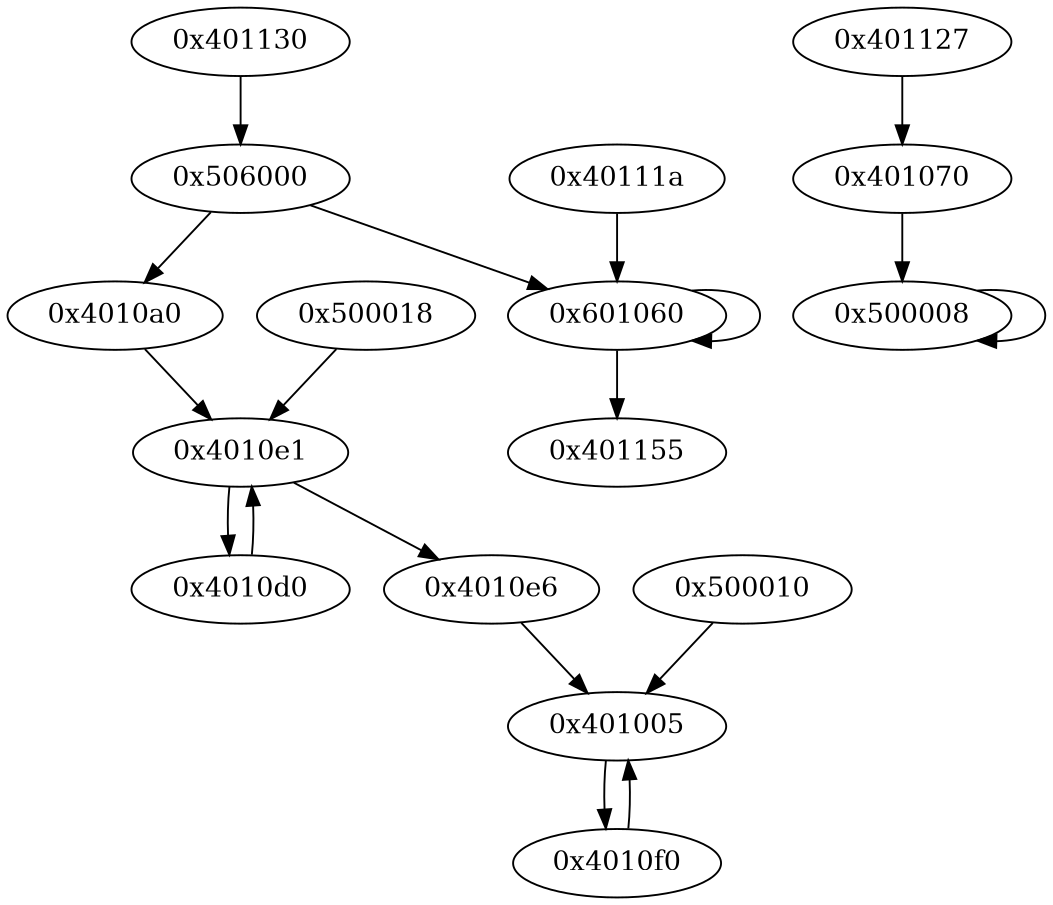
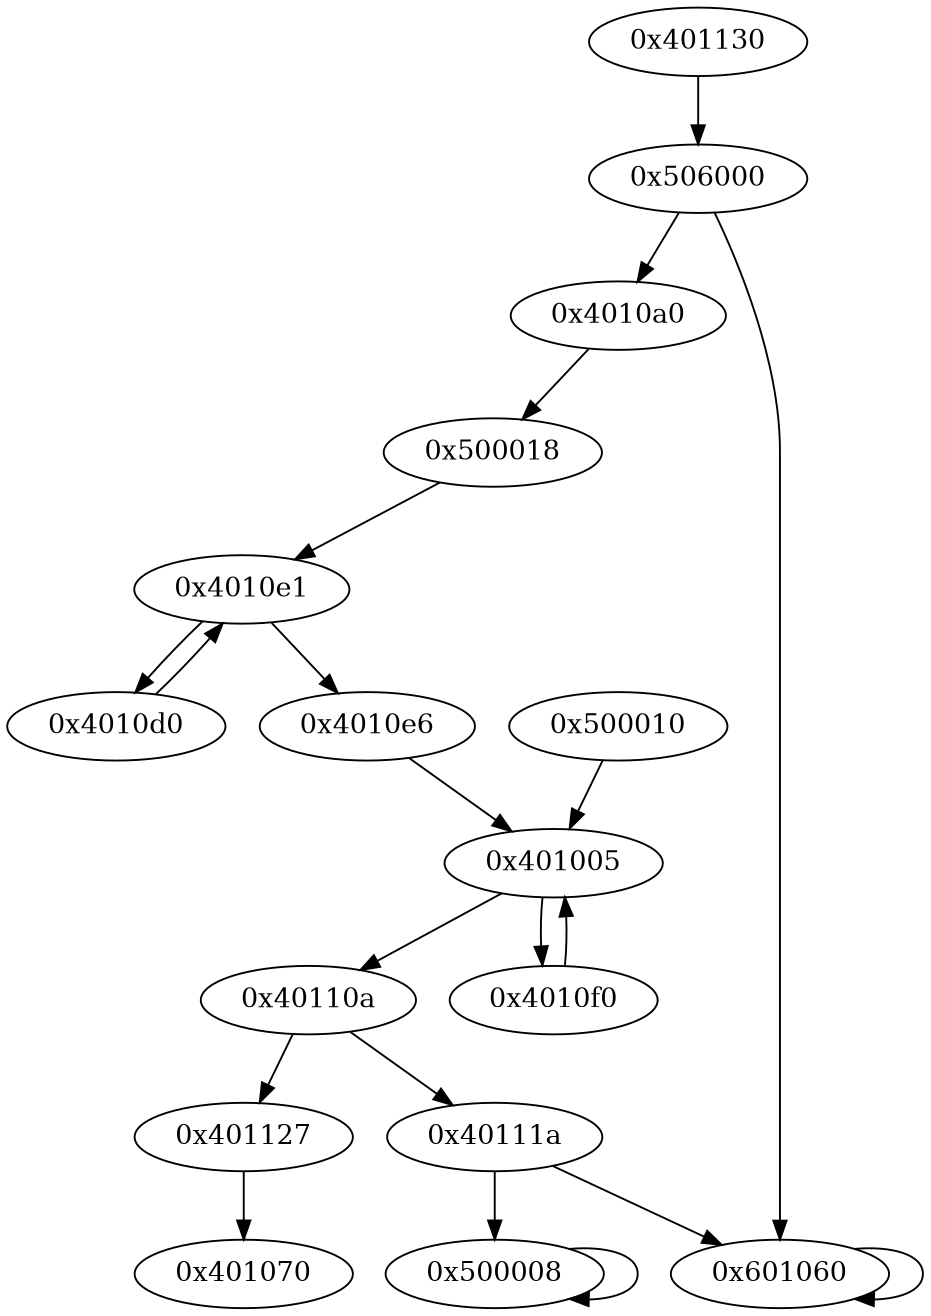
(902, 238) -> (495, 1196)
(171, 377) -> (562, 377)
(617, 453) -> none
none -> (308, 1000)
